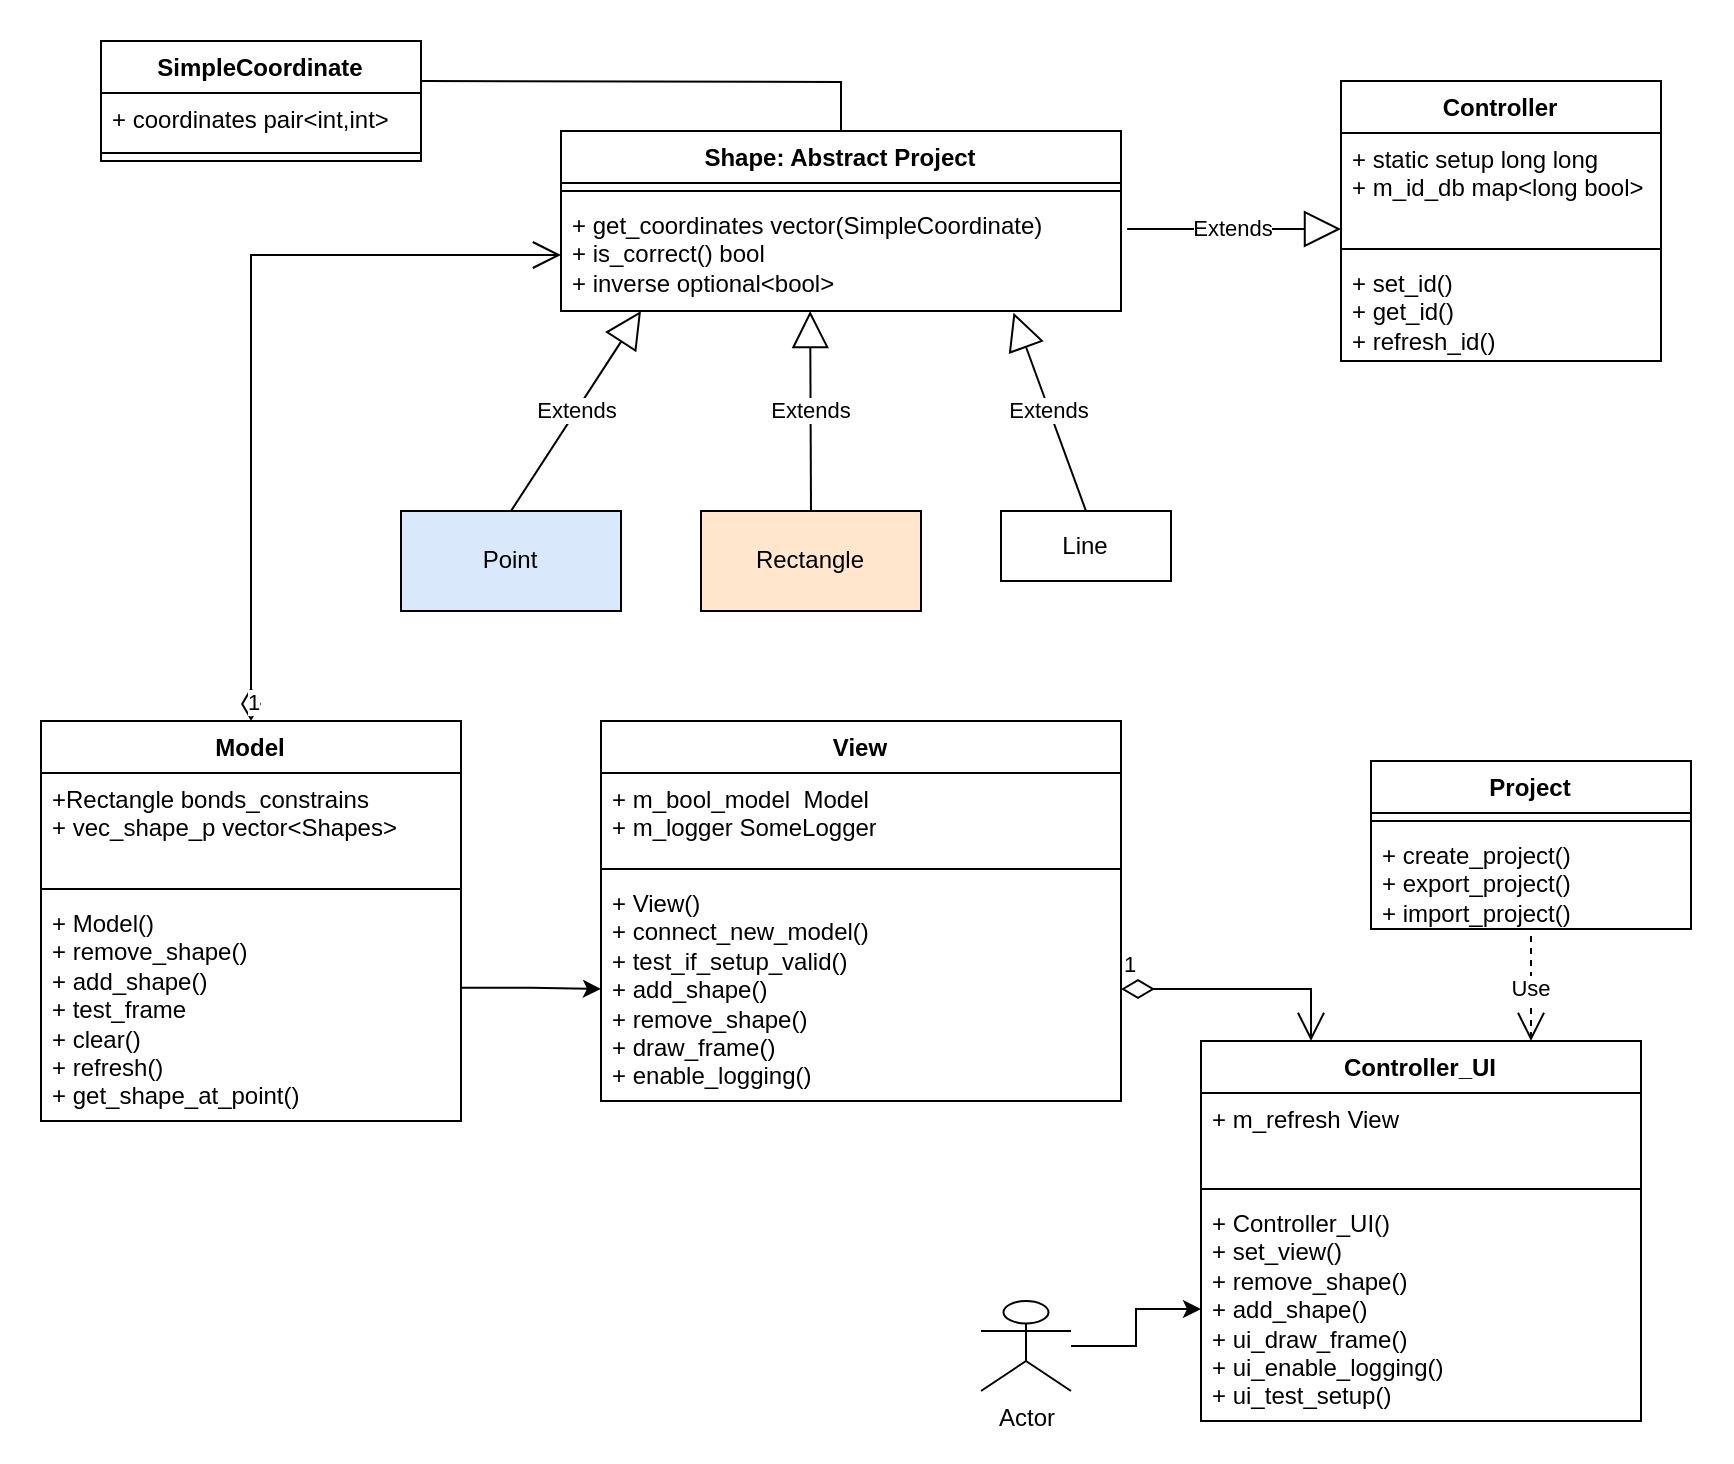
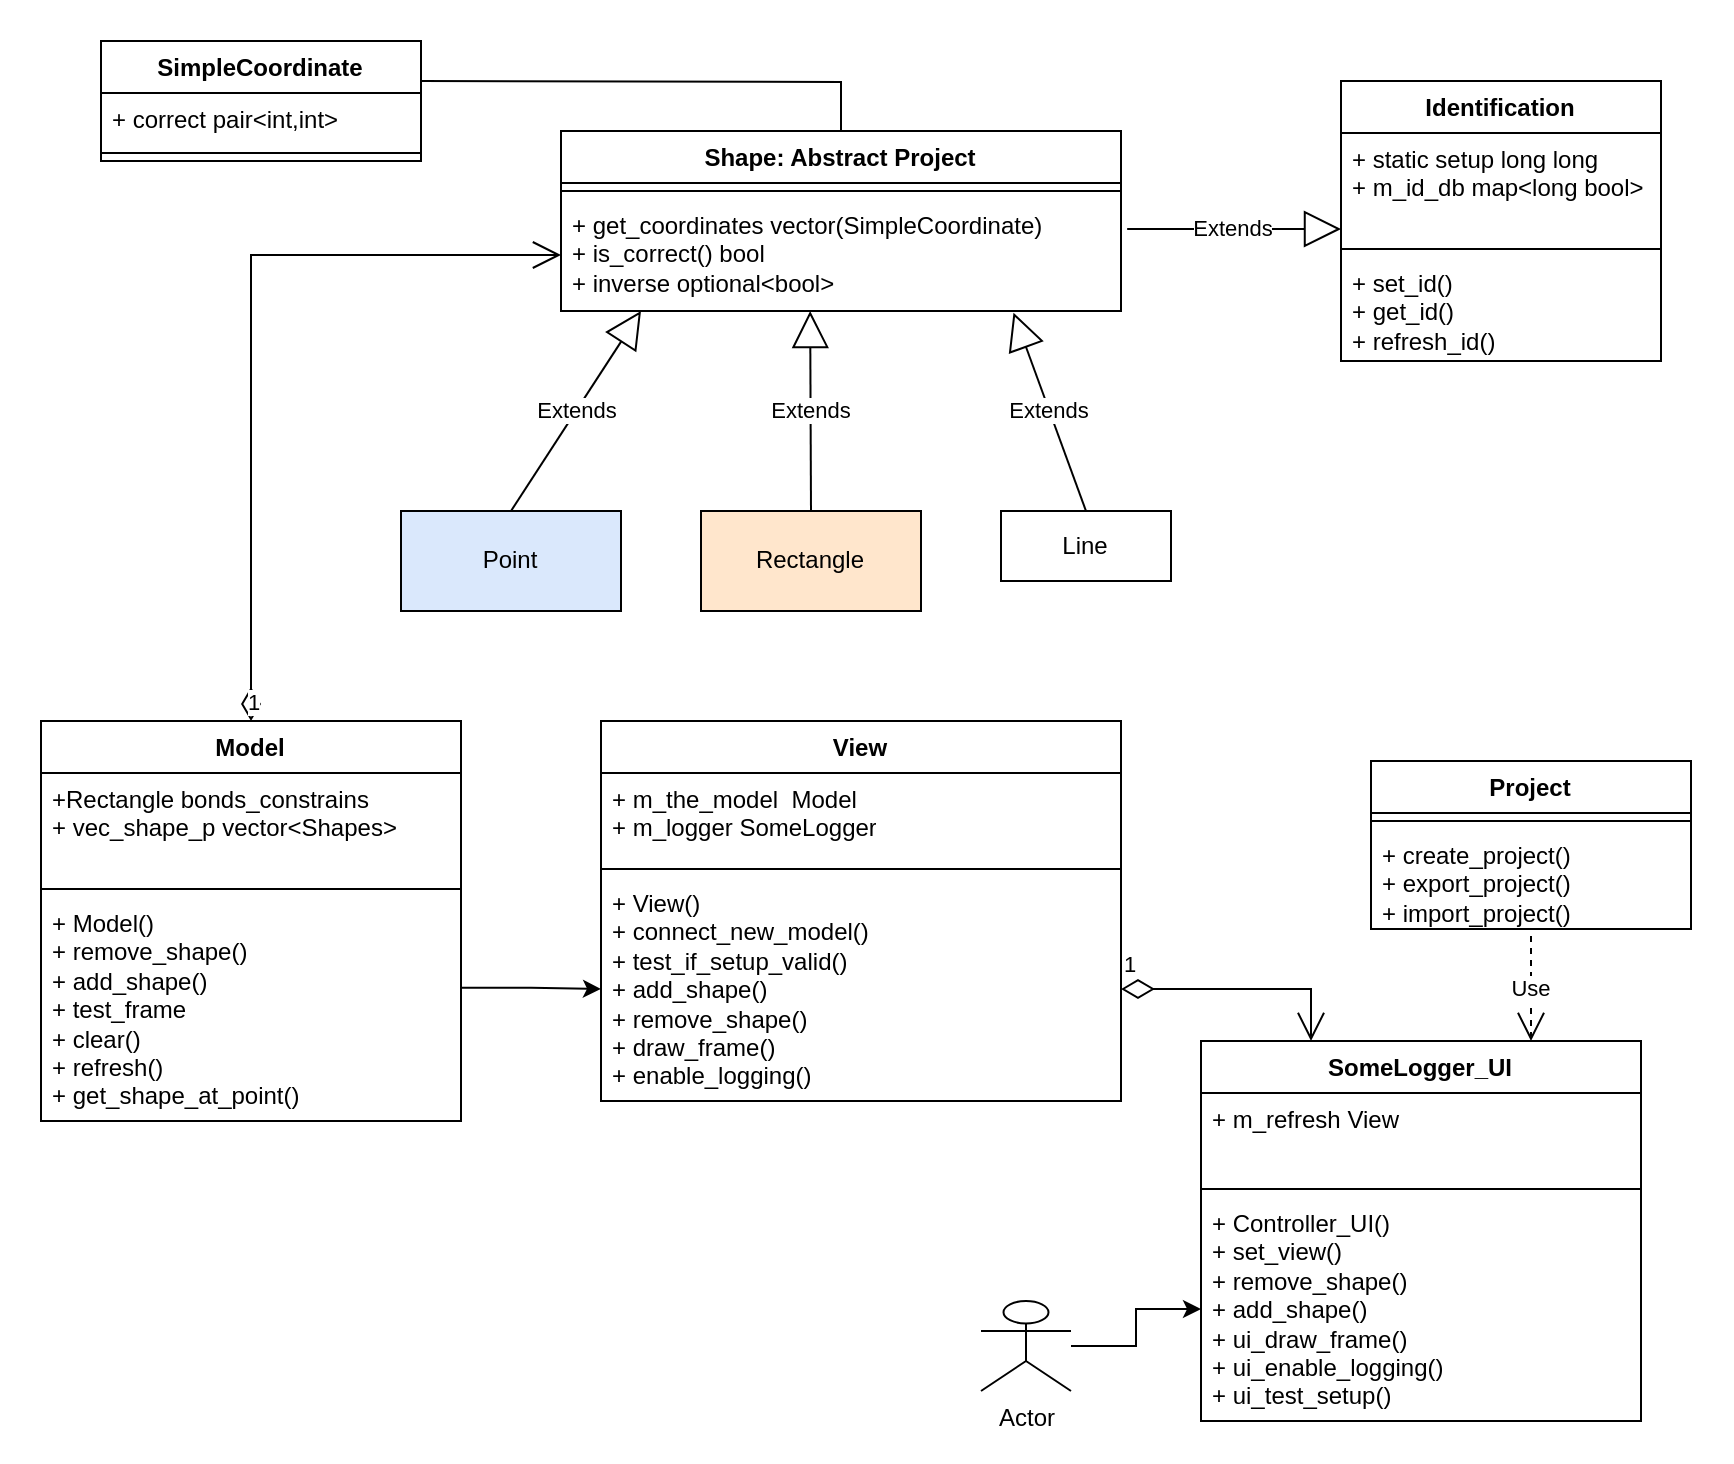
(1501, 109) -> (1501, 109)
(263, 136) -> (249, 121)
(745, 816) -> (745, 816)
(1421, 1069) -> (1421, 1069)
